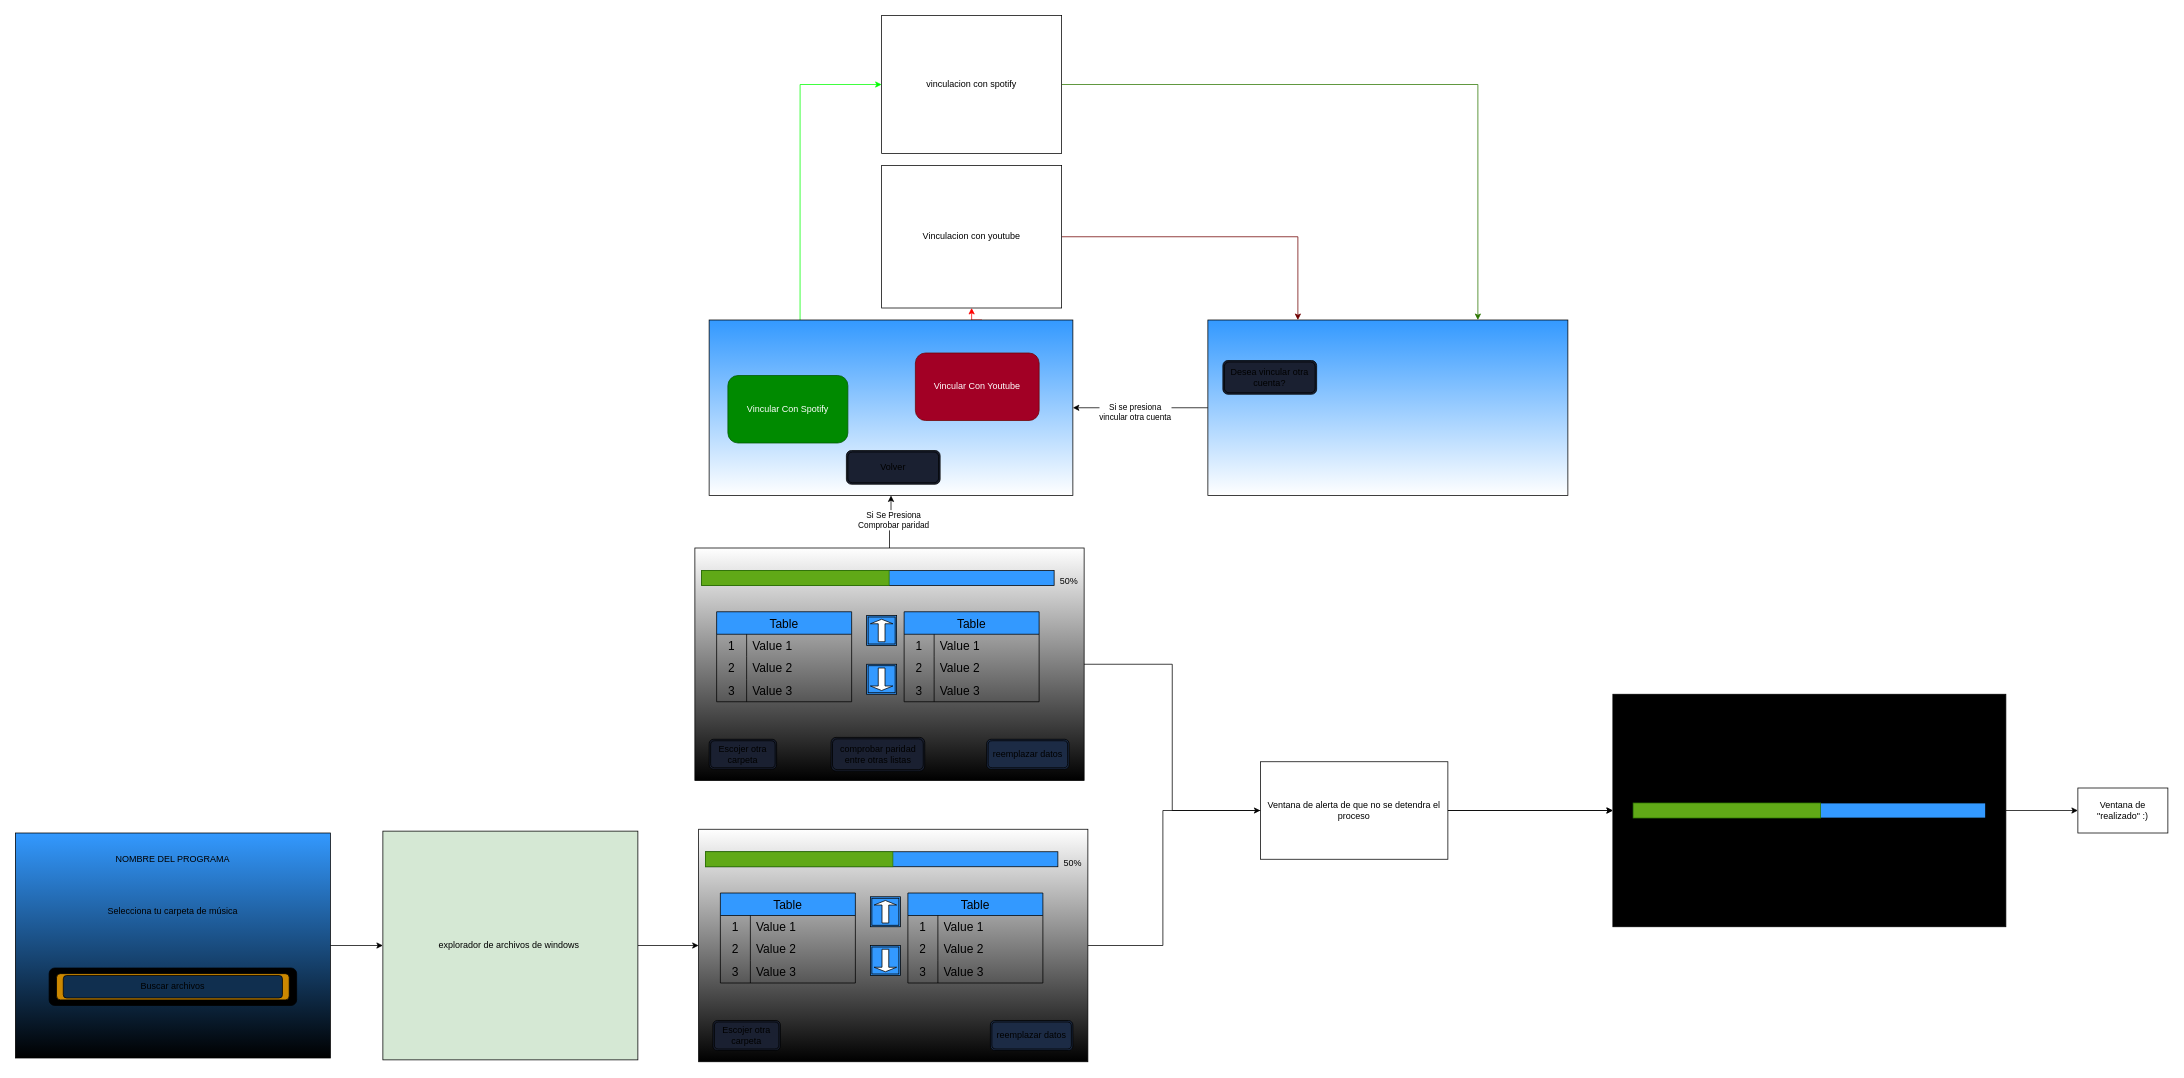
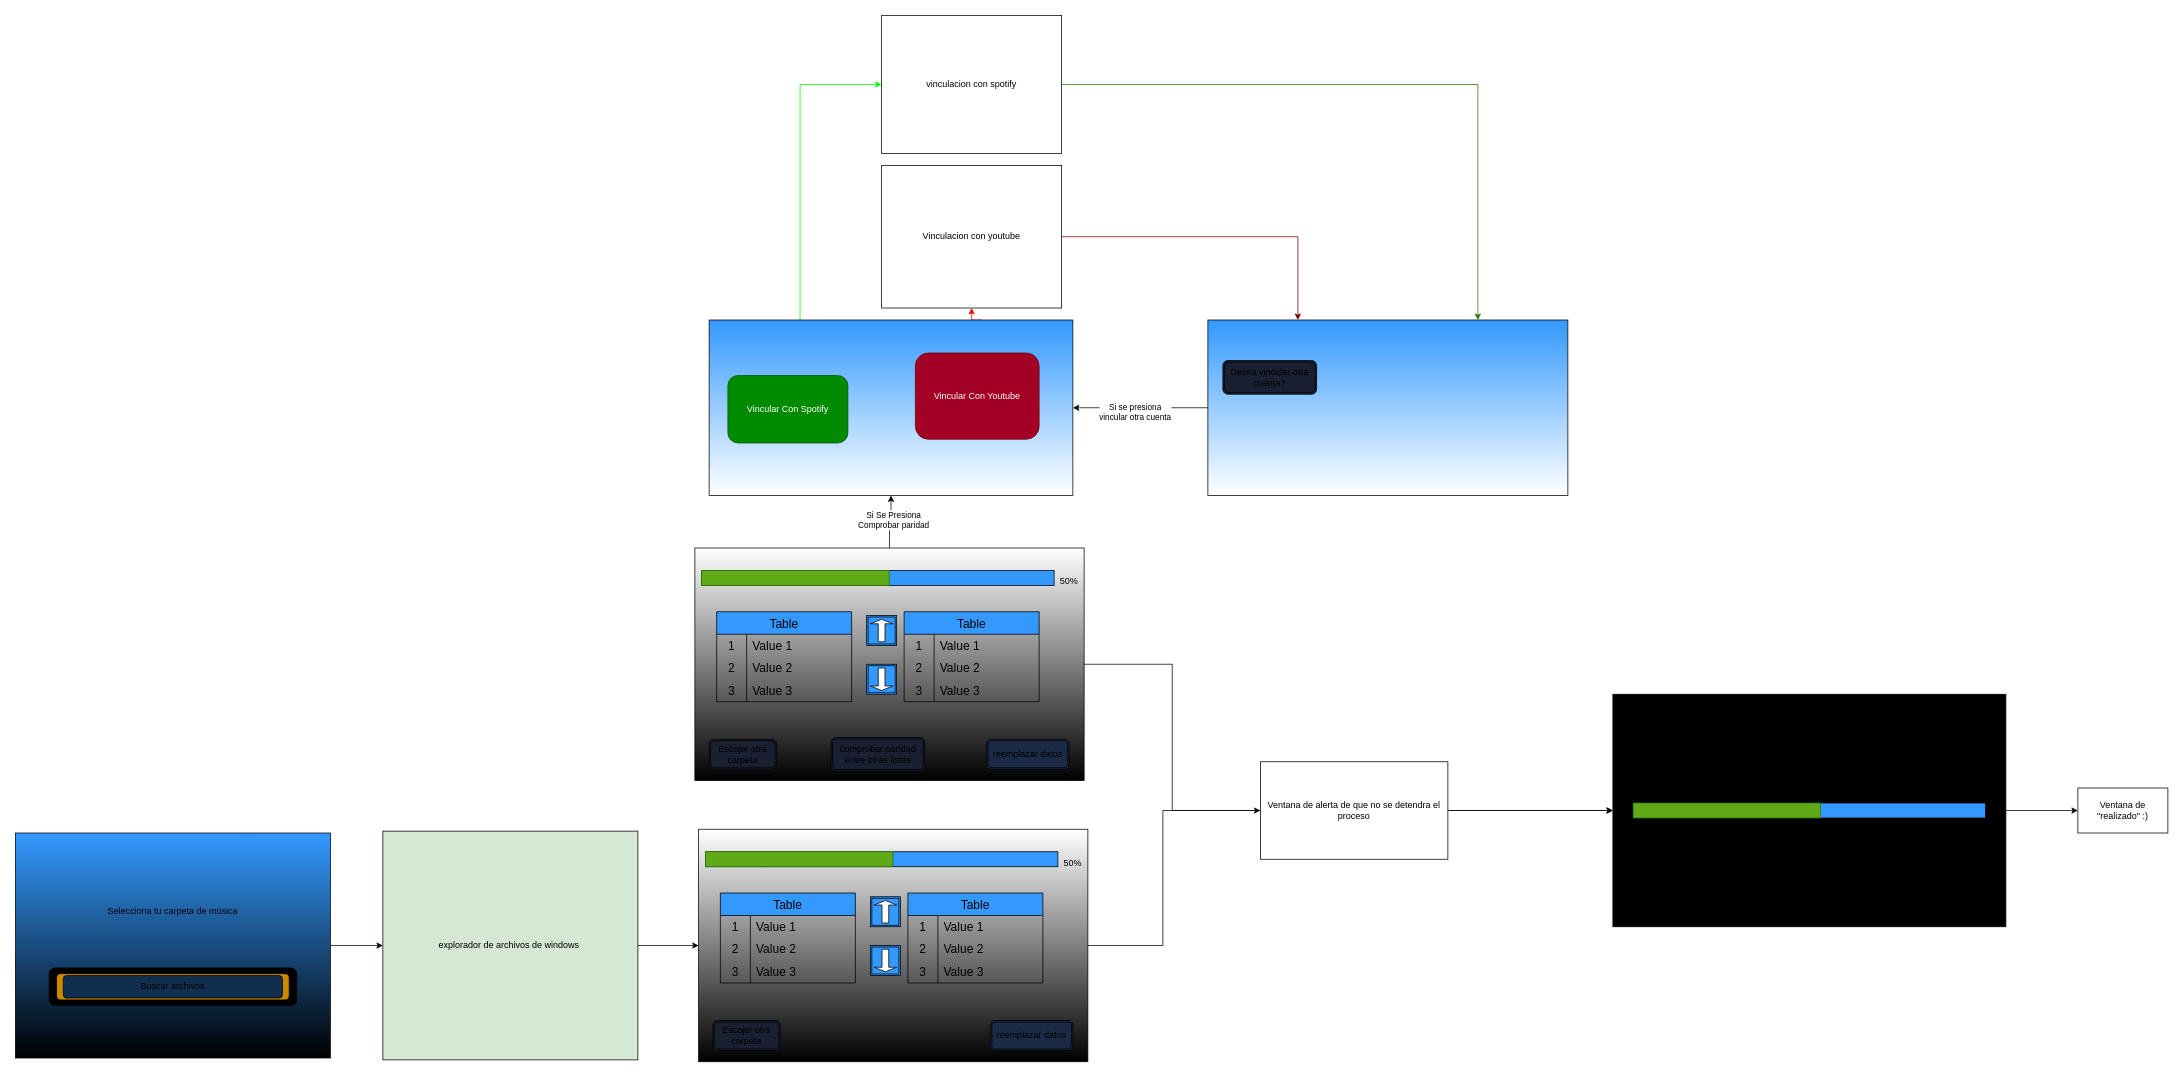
(977, 387) -> (977, 396)
(893, 467) -> none
(173, 859) -> none
